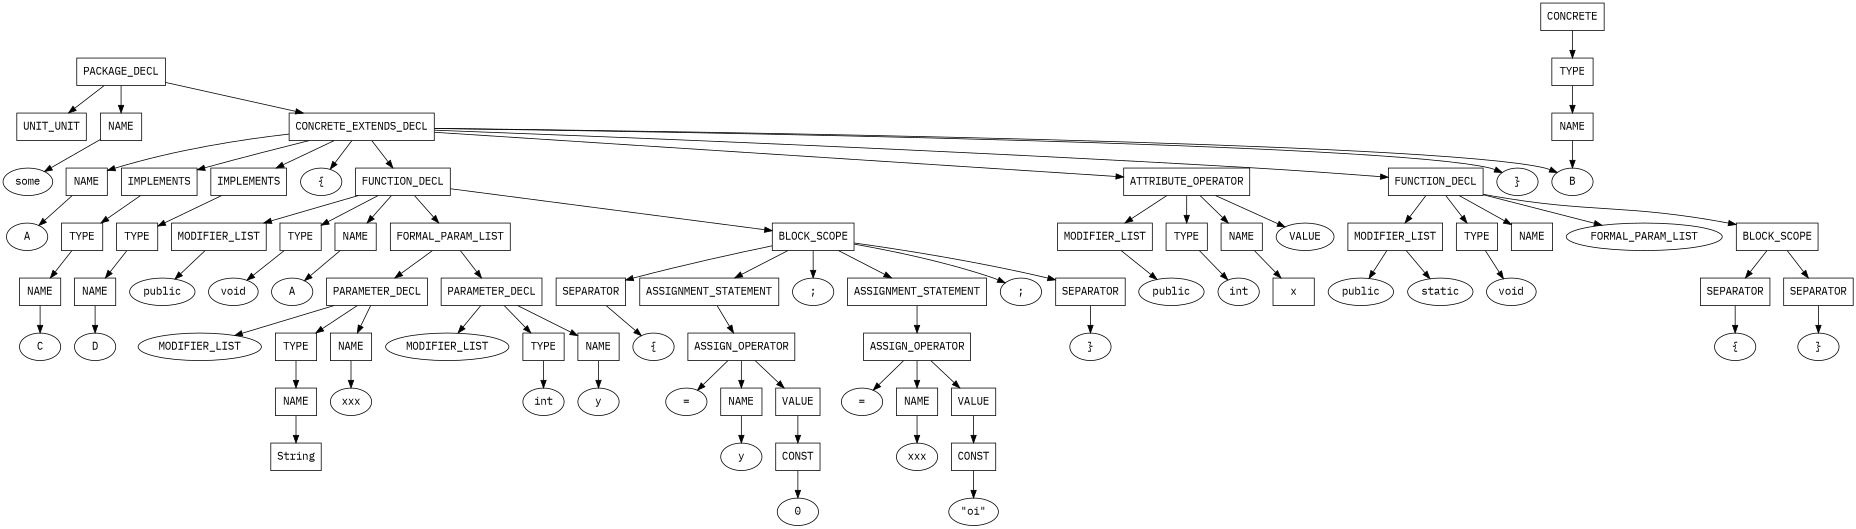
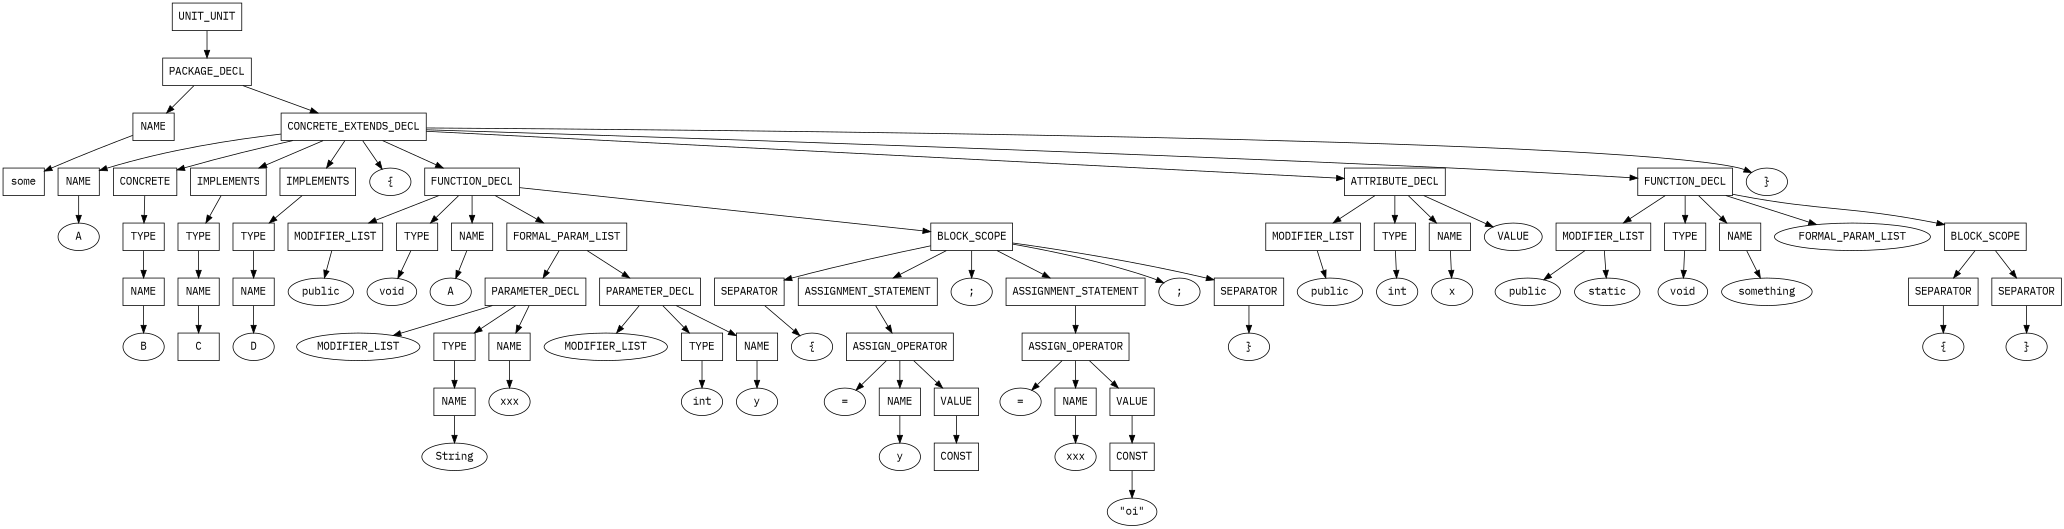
(89, 97) -> (207, 41)
(993, 138) -> (238, 153)
(28, 182) -> (24, 182)
(1187, 182) -> (1395, 182)
(1294, 292) -> (1452, 292)
none -> (1767, 292)
(40, 347) -> (199, 347)
(296, 457) -> (455, 457)
(798, 512) -> none
